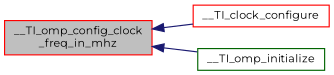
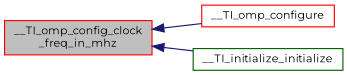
(261, 16) -> (268, 16)
(261, 59) -> (268, 59)
